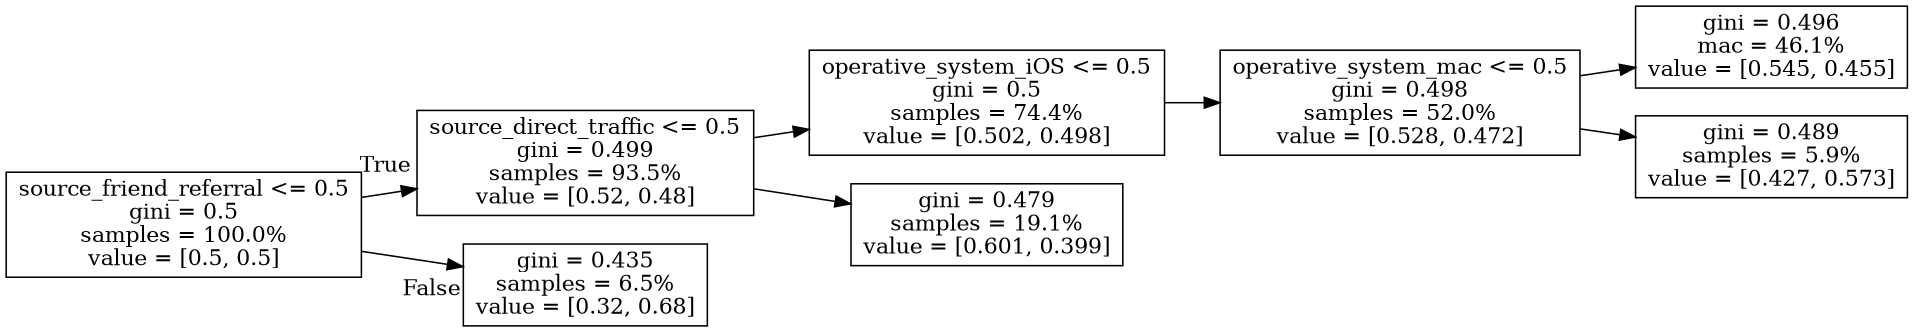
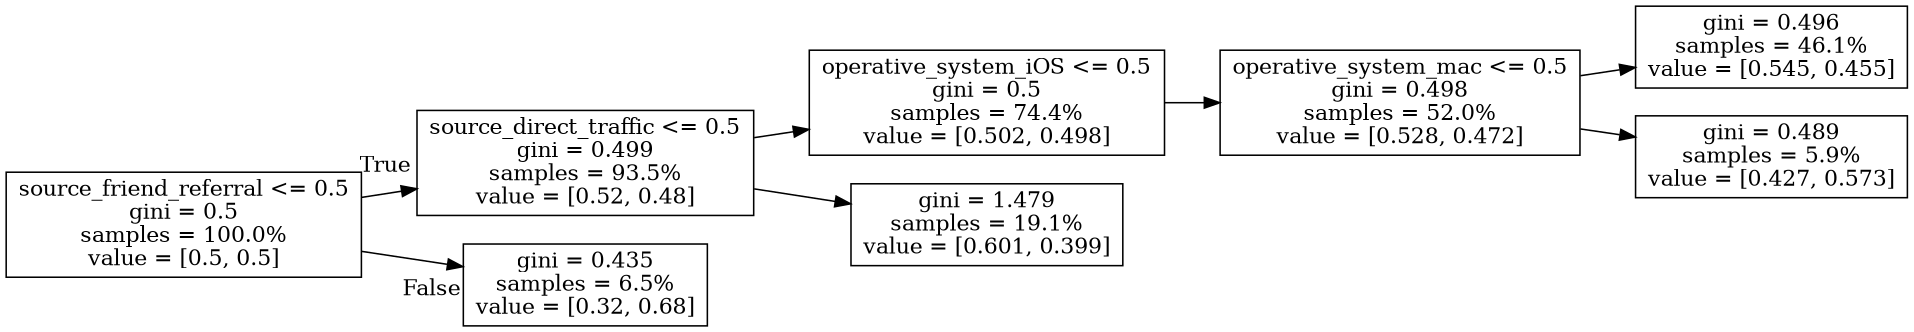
(1771, 47) -> (1771, 47)
(987, 225) -> (987, 225)
